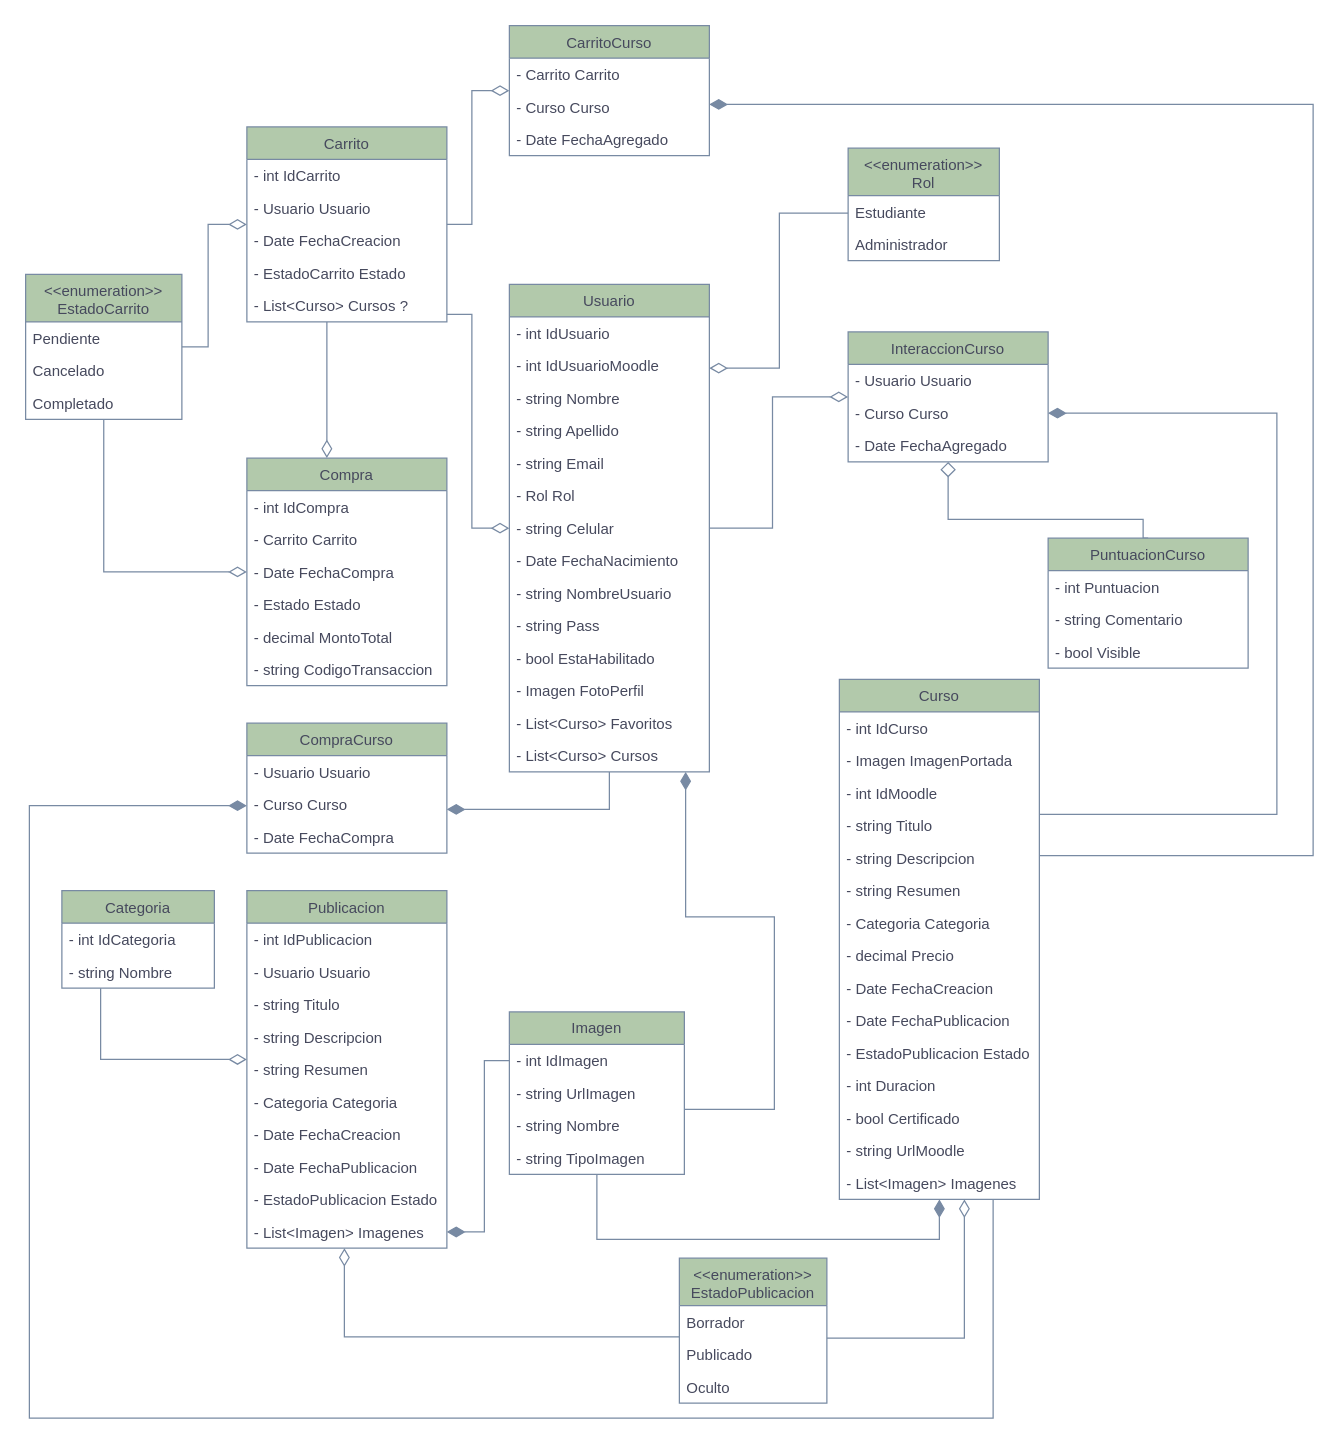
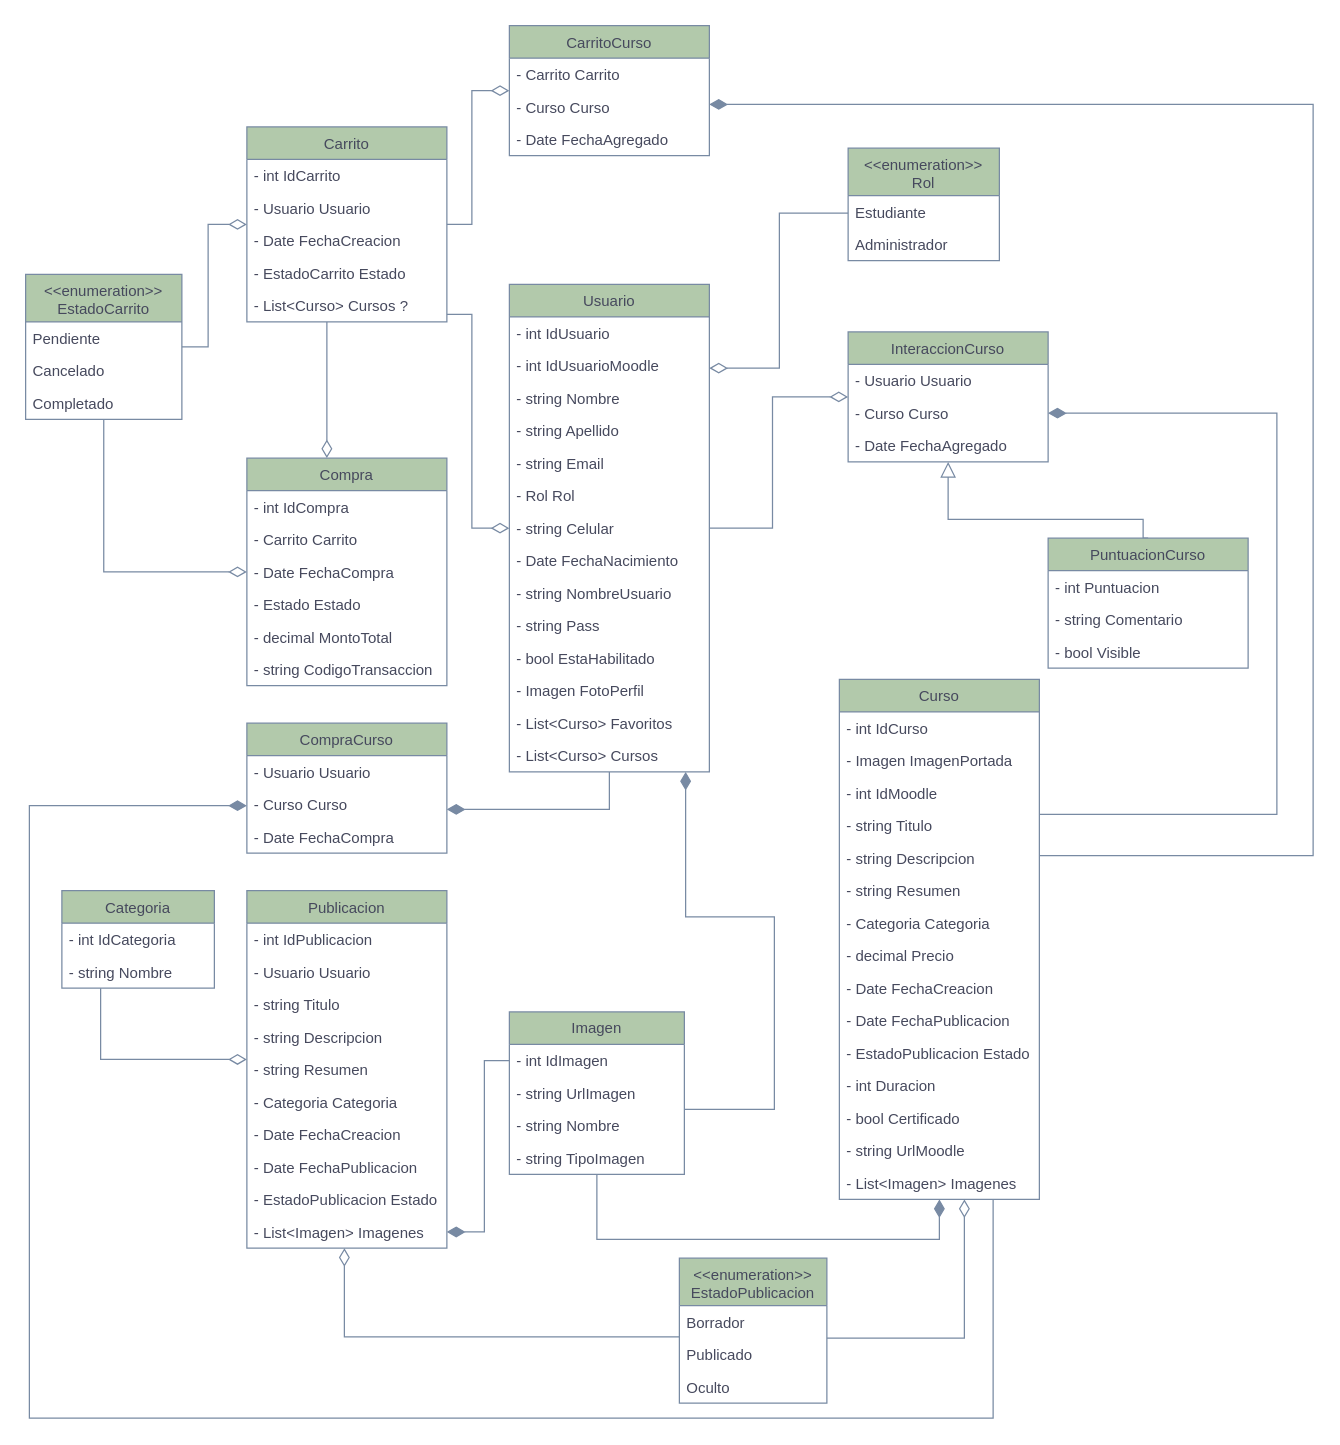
(948, 478) -> (948, 478)
